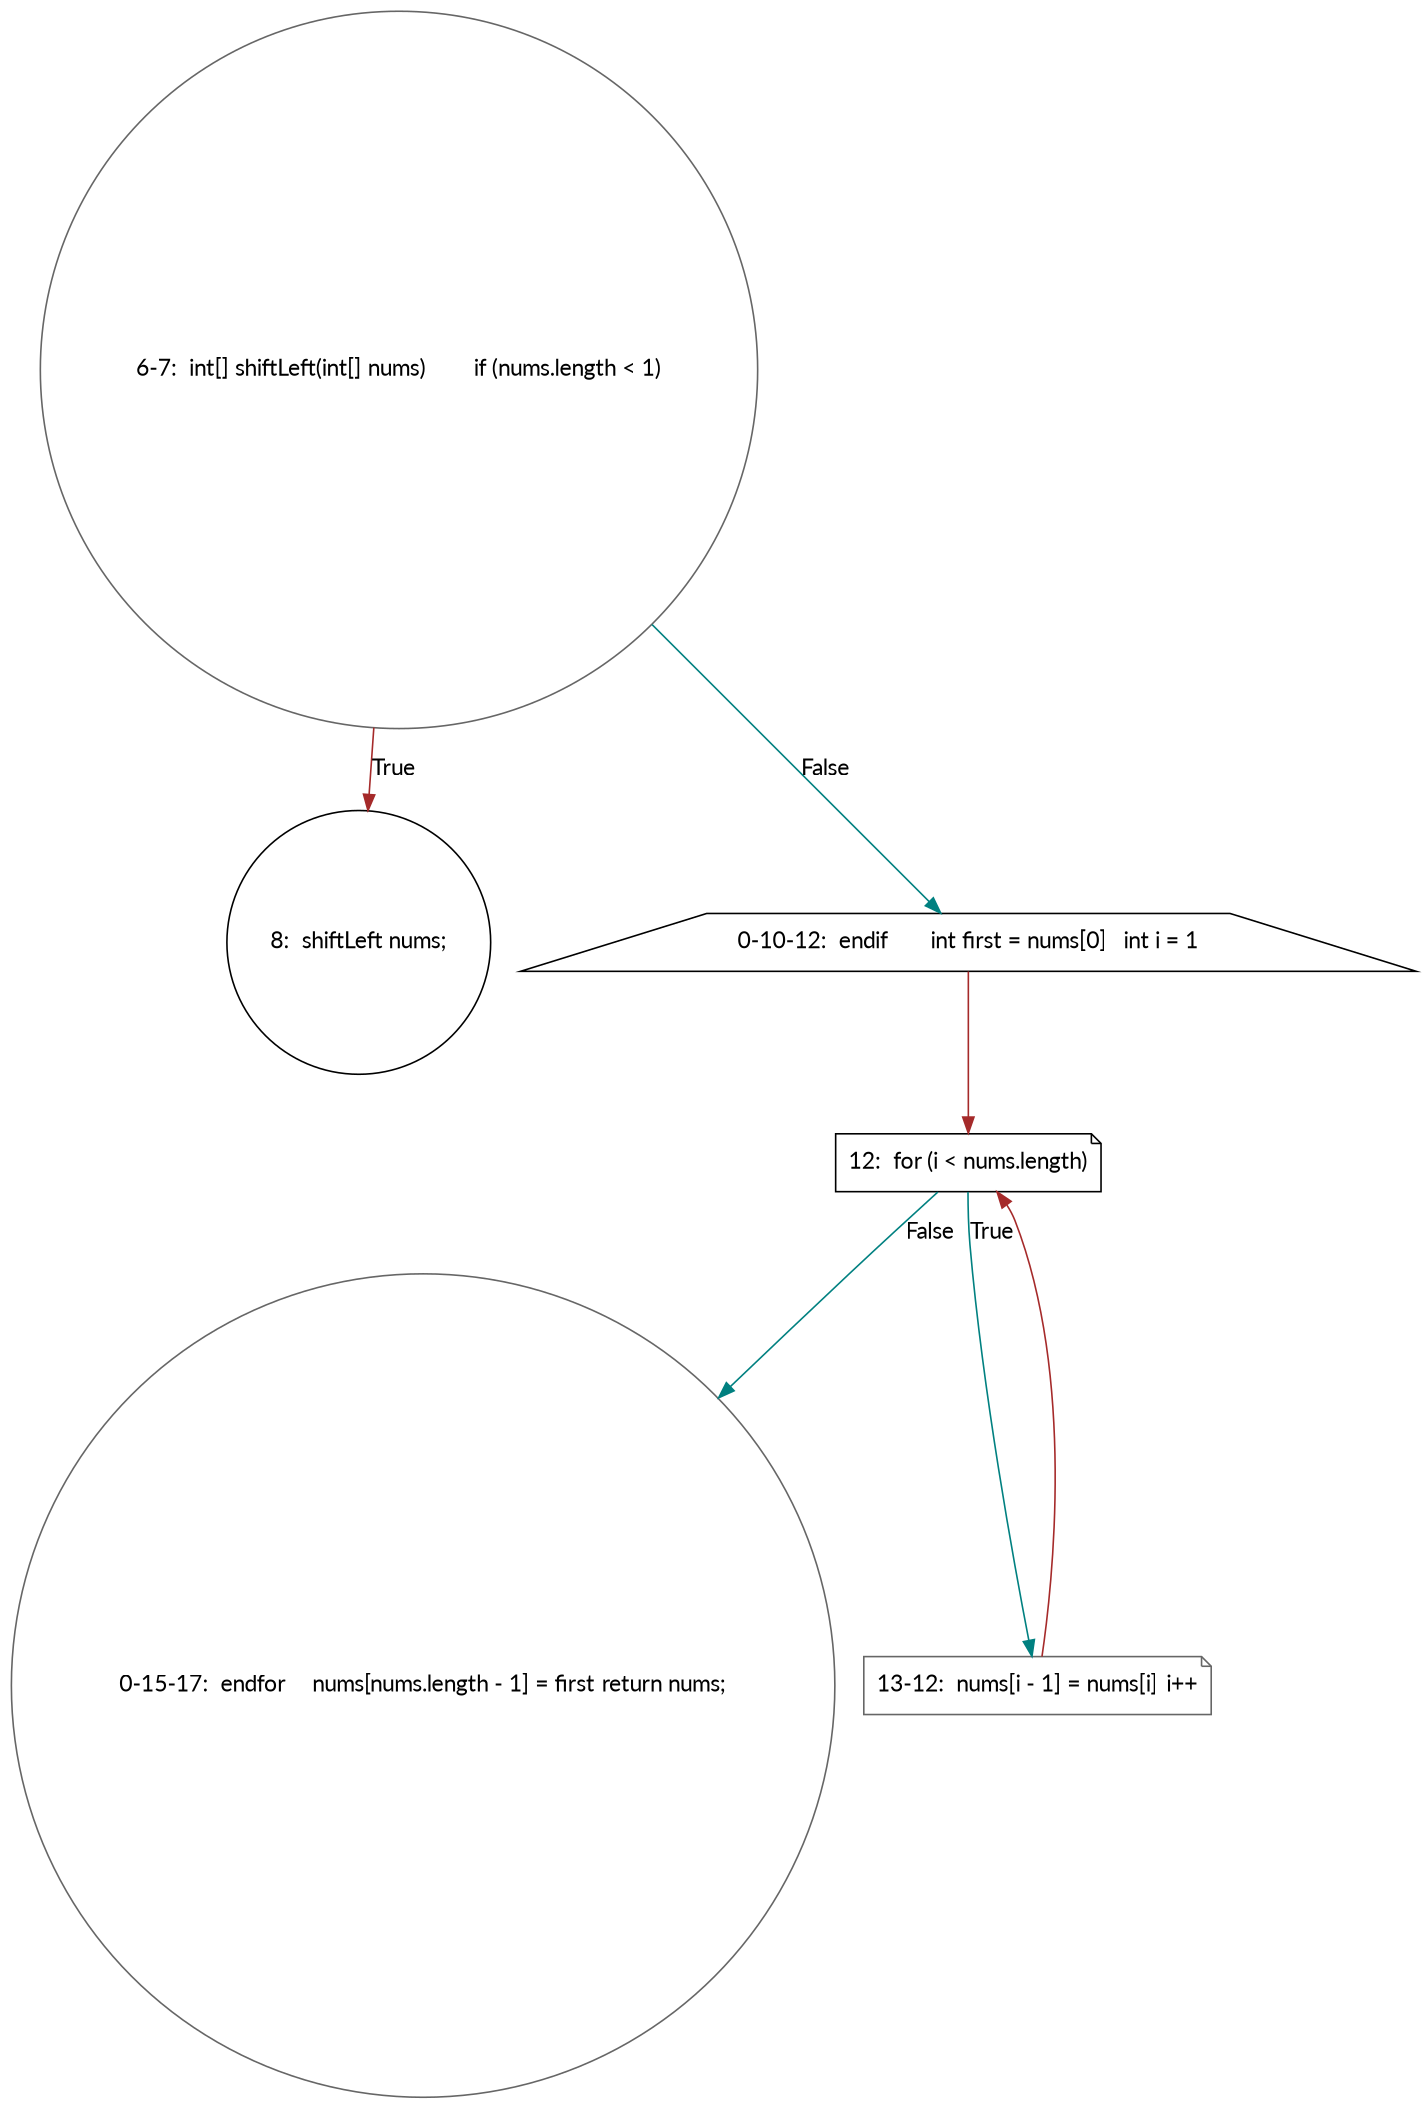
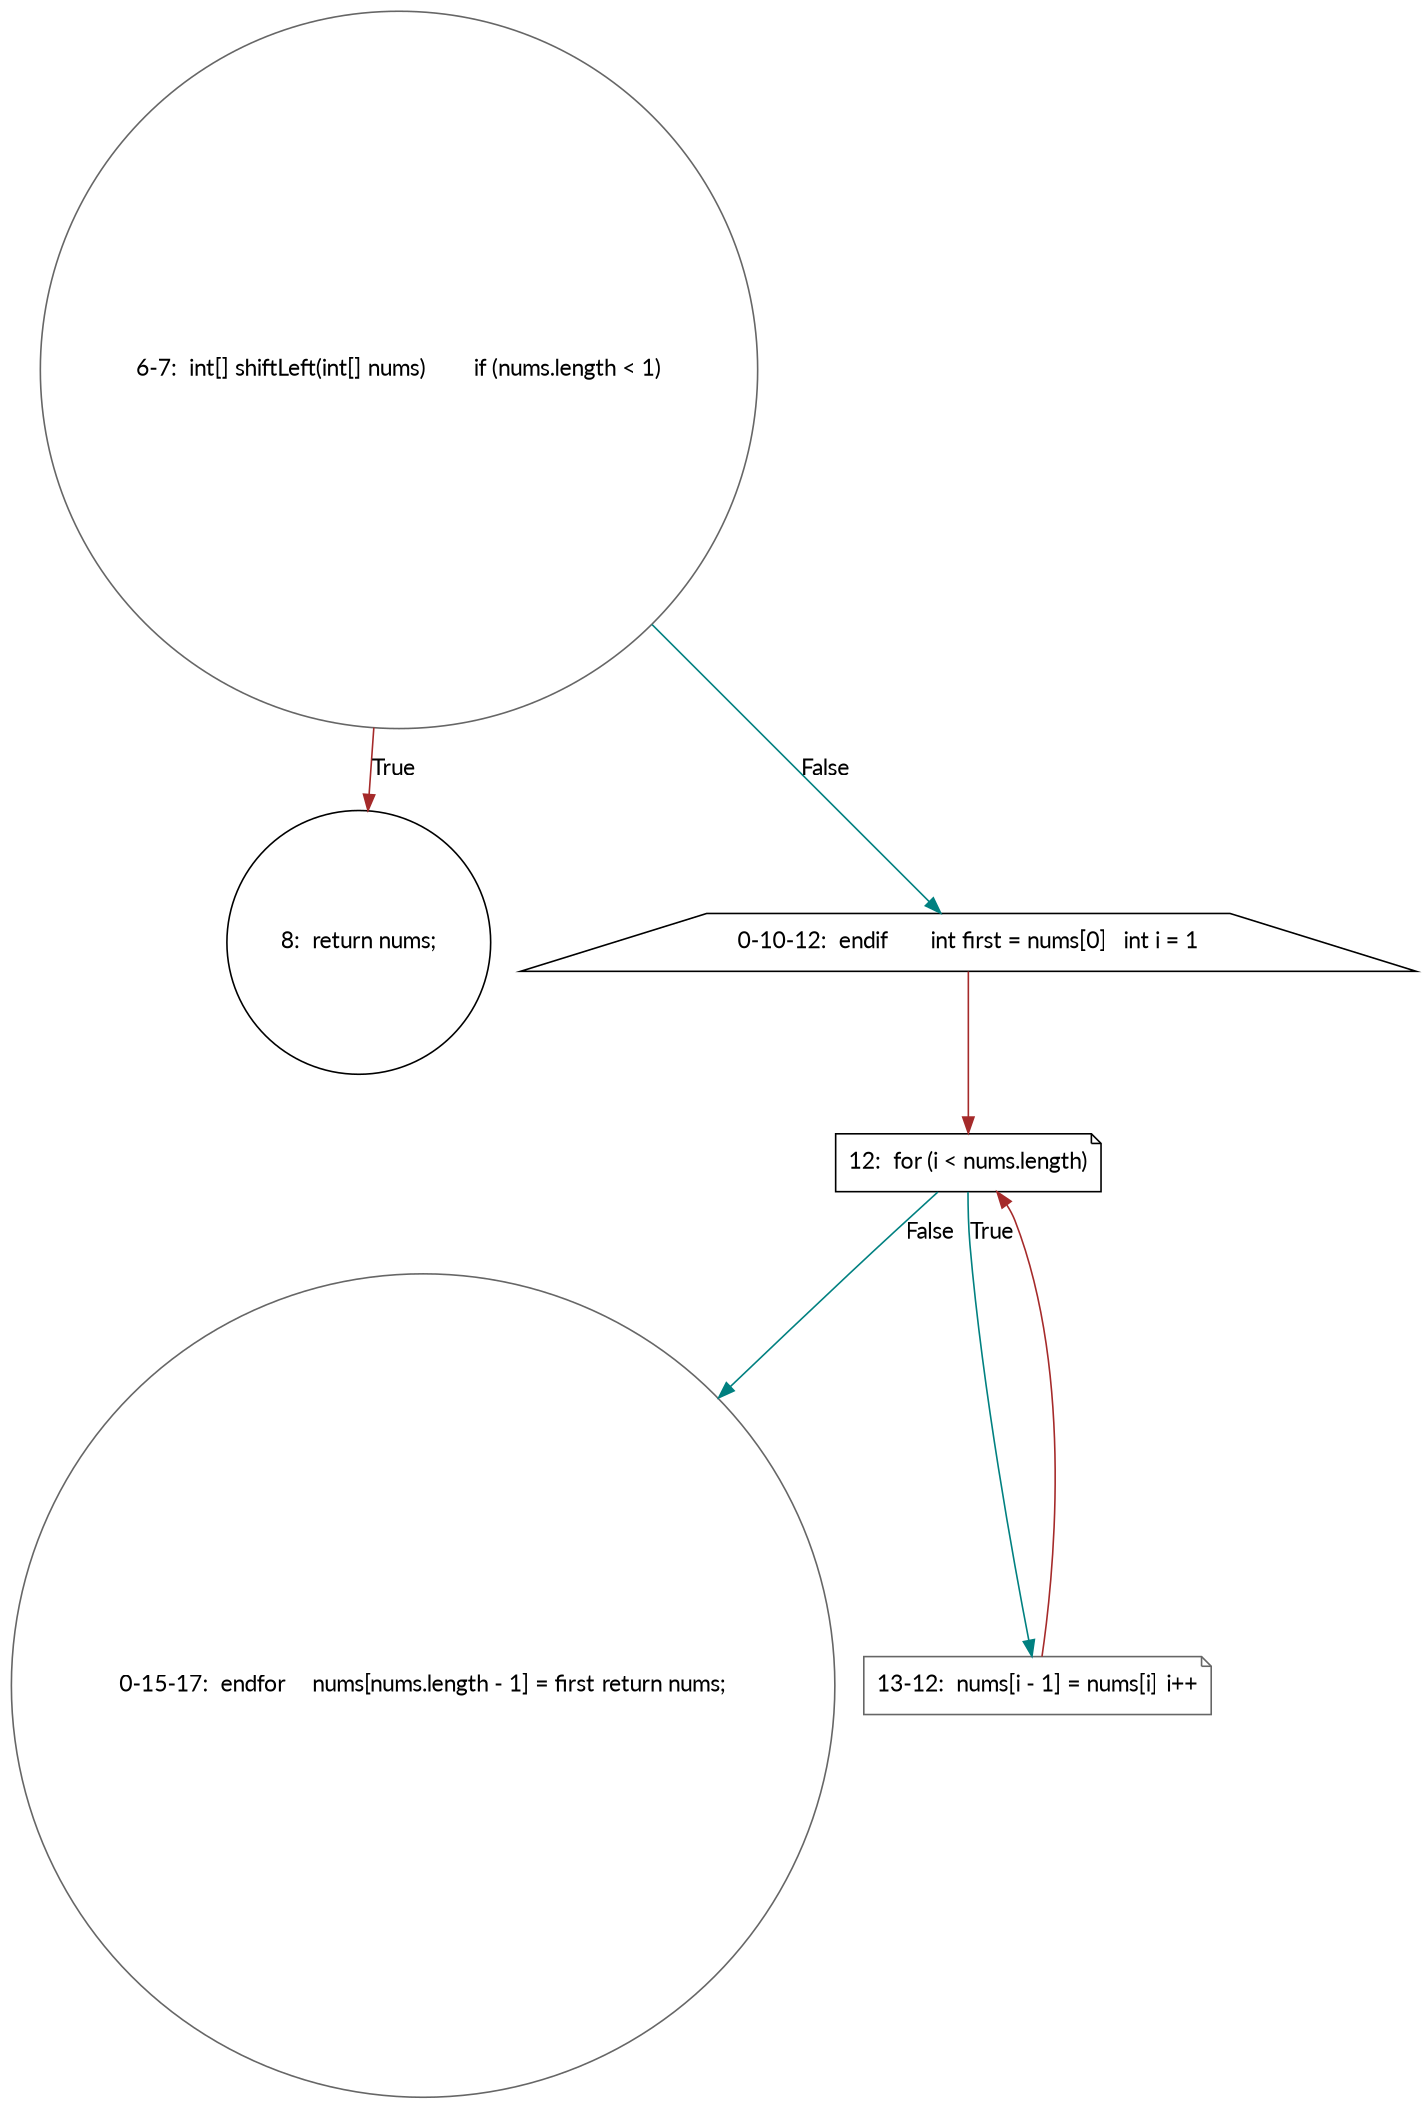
(359, 942) -> (359, 942)
